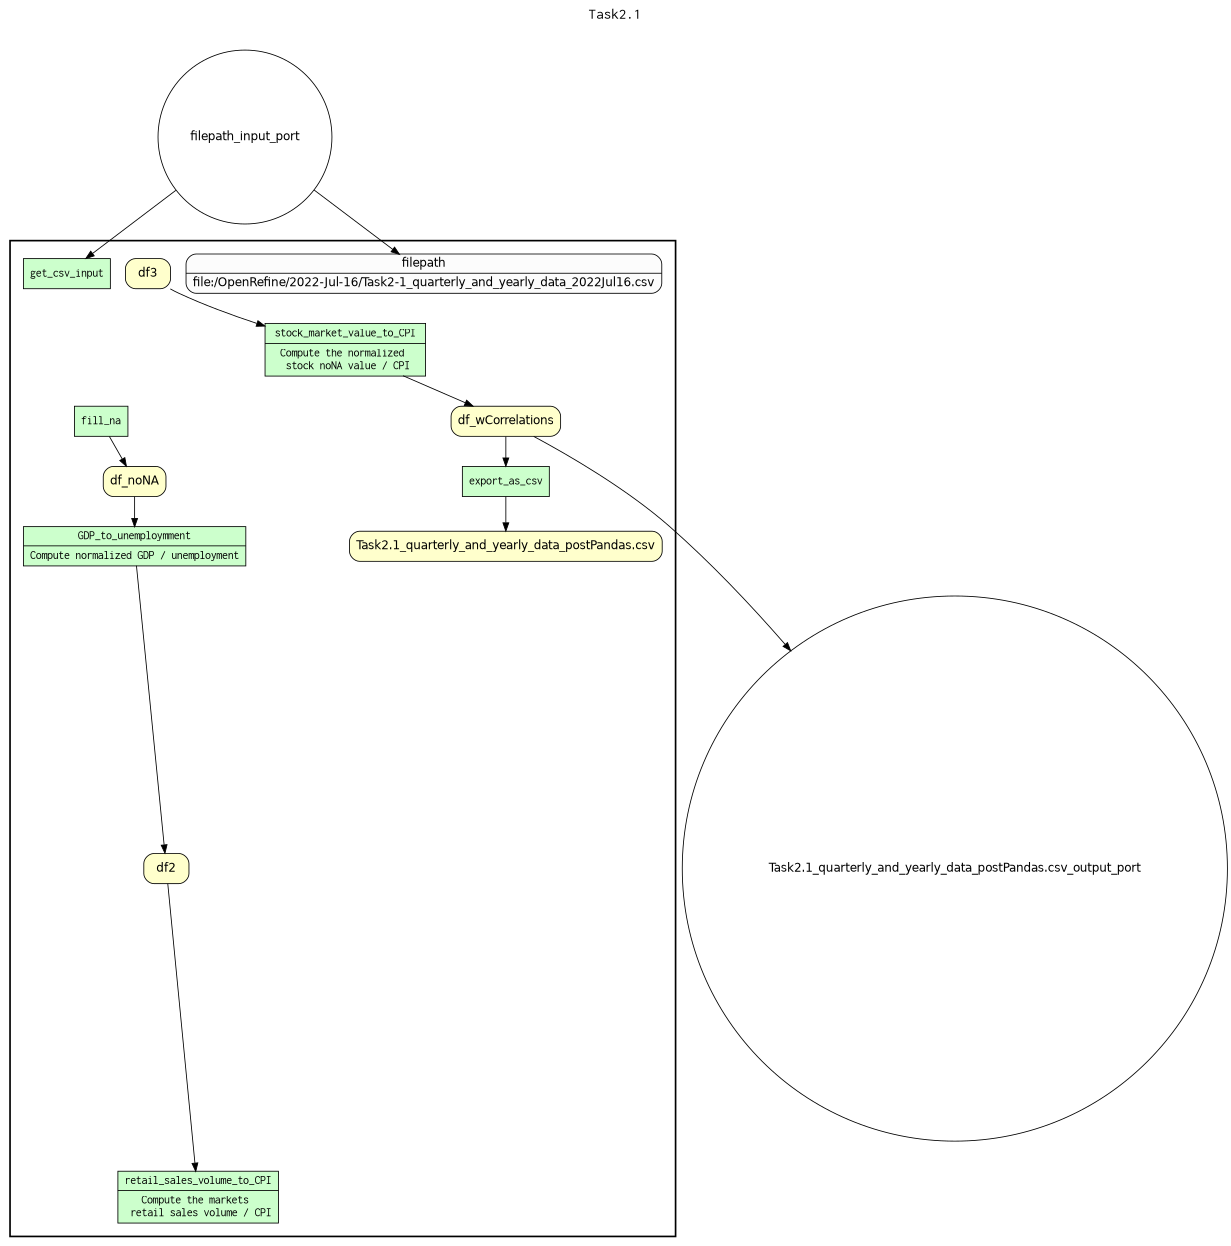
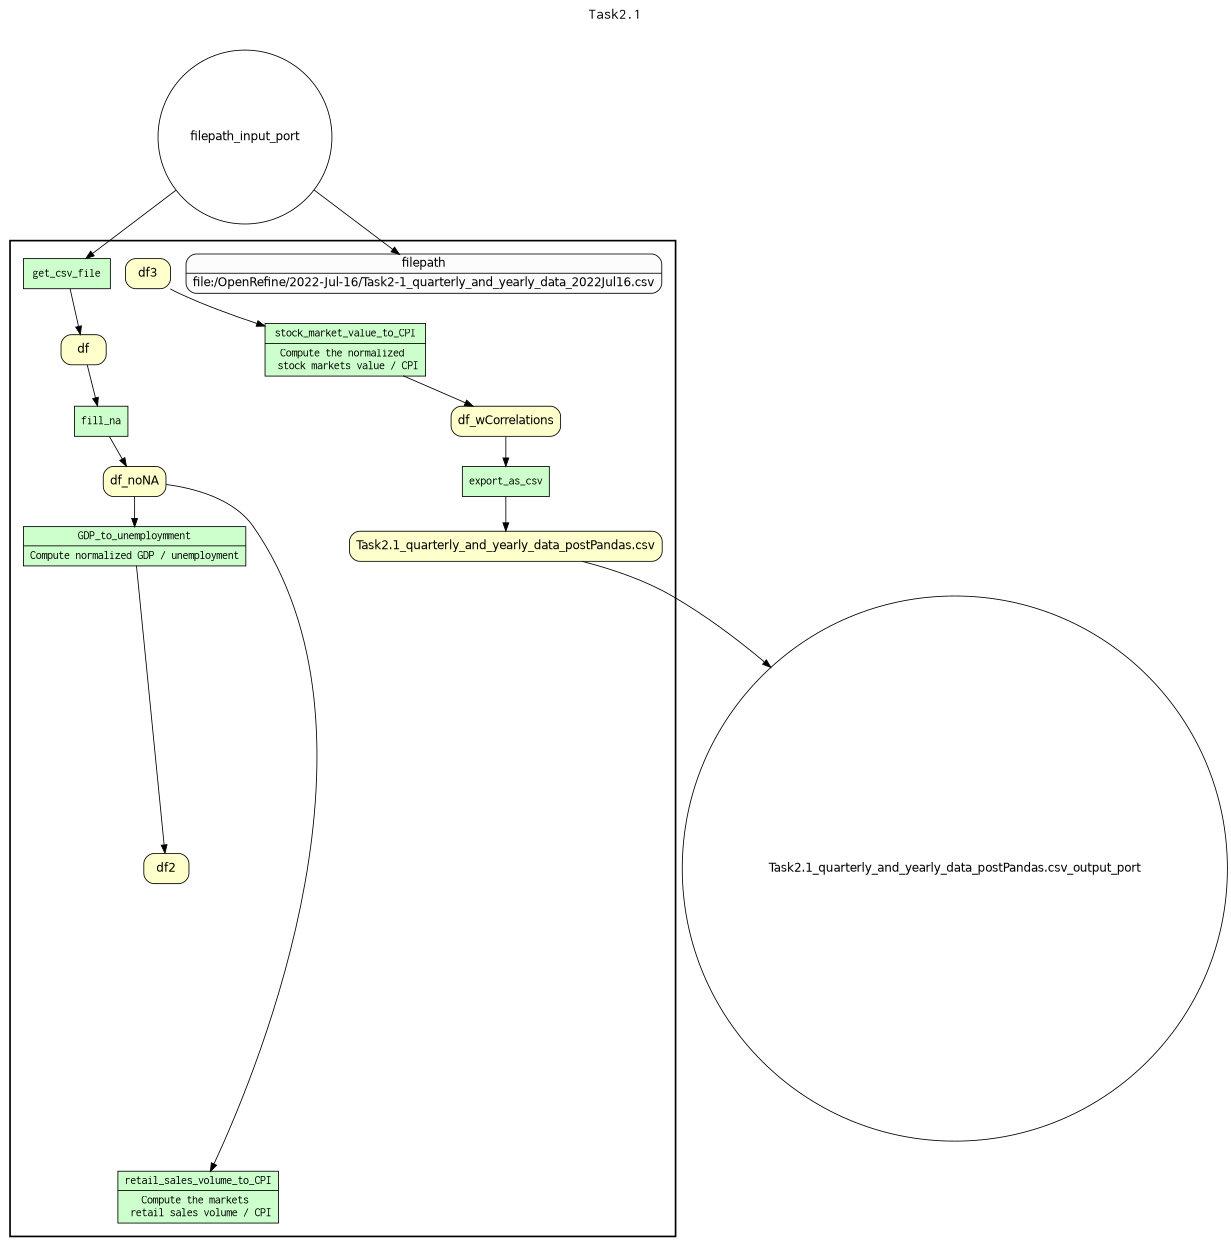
(67, 274) -> (67, 274)
none -> (84, 350)
(345, 366) -> (345, 366)
(658, 517) -> (684, 603)
(181, 1023) -> (315, 797)
